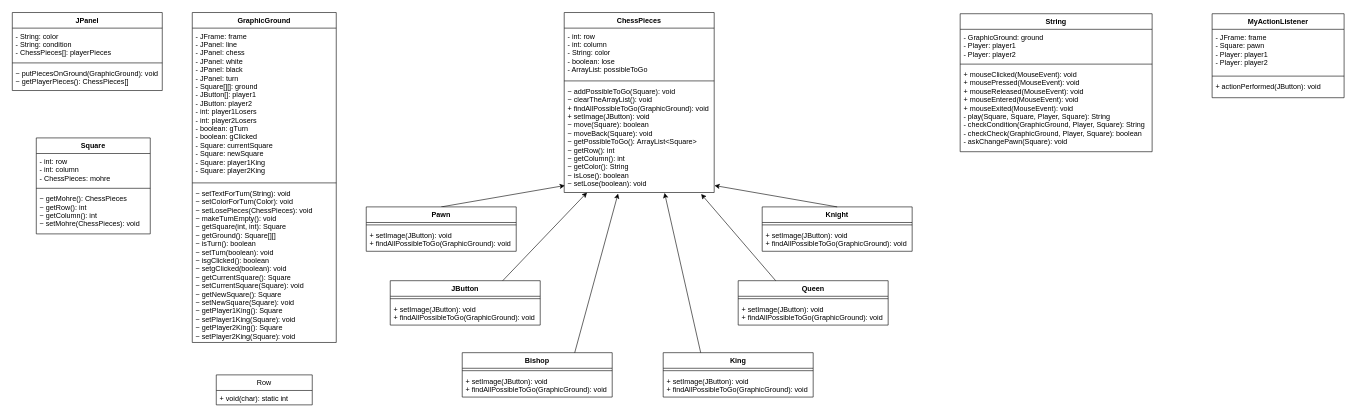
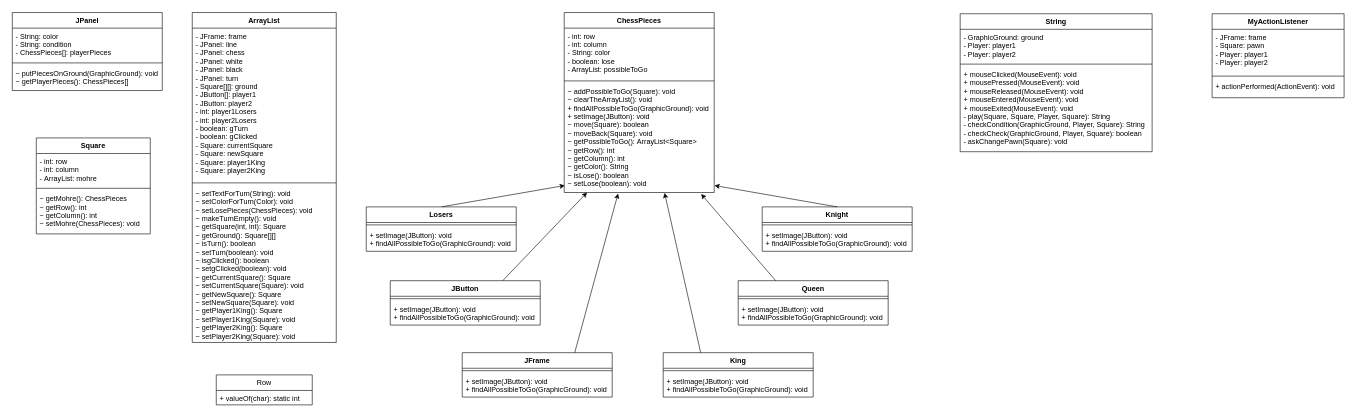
(264, 20) -> (264, 20)
(1276, 86) -> (1283, 86)
(56, 161) -> (56, 161)
(441, 215) -> (441, 215)
(537, 361) -> (537, 361)
(262, 398) -> (268, 398)
